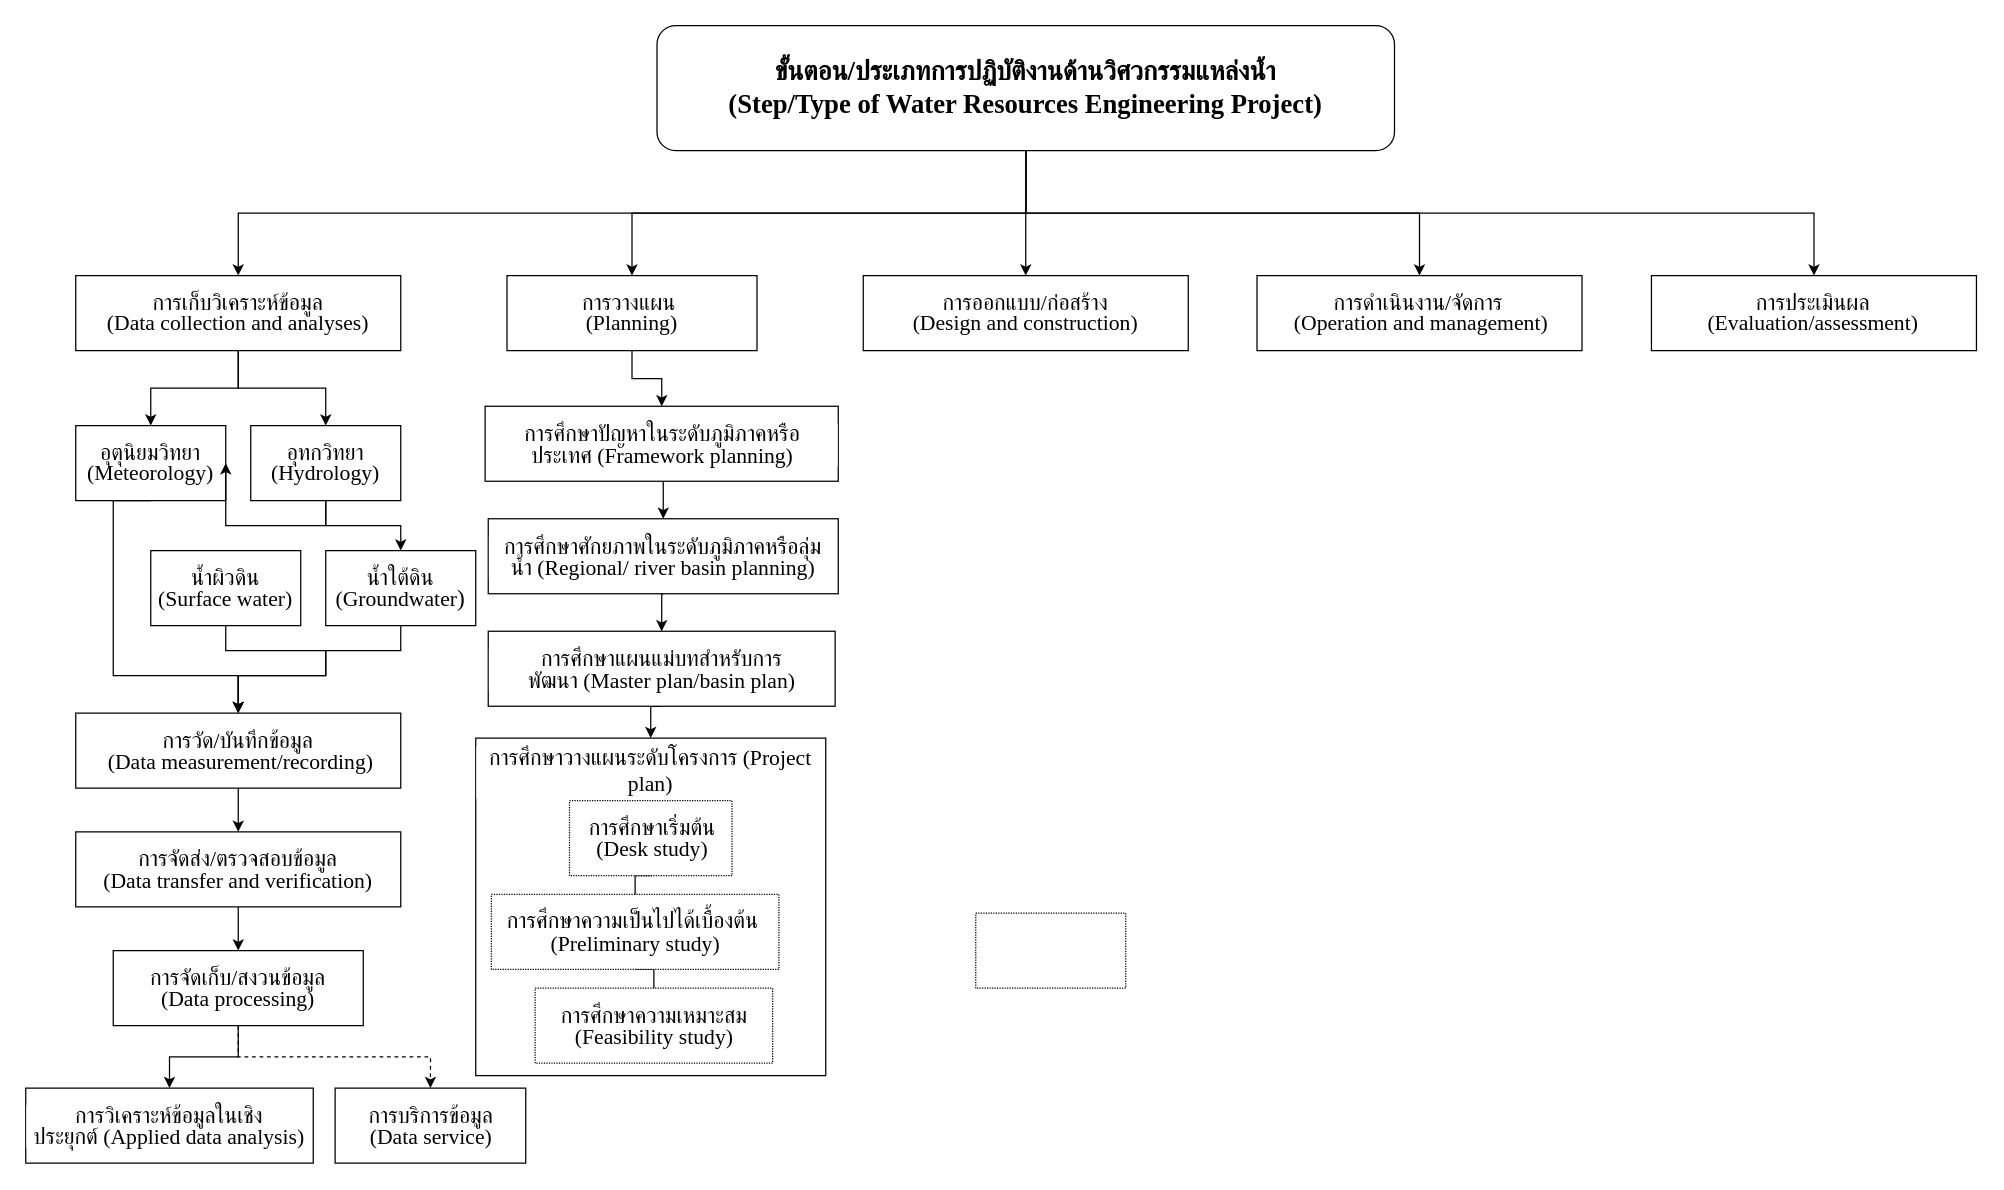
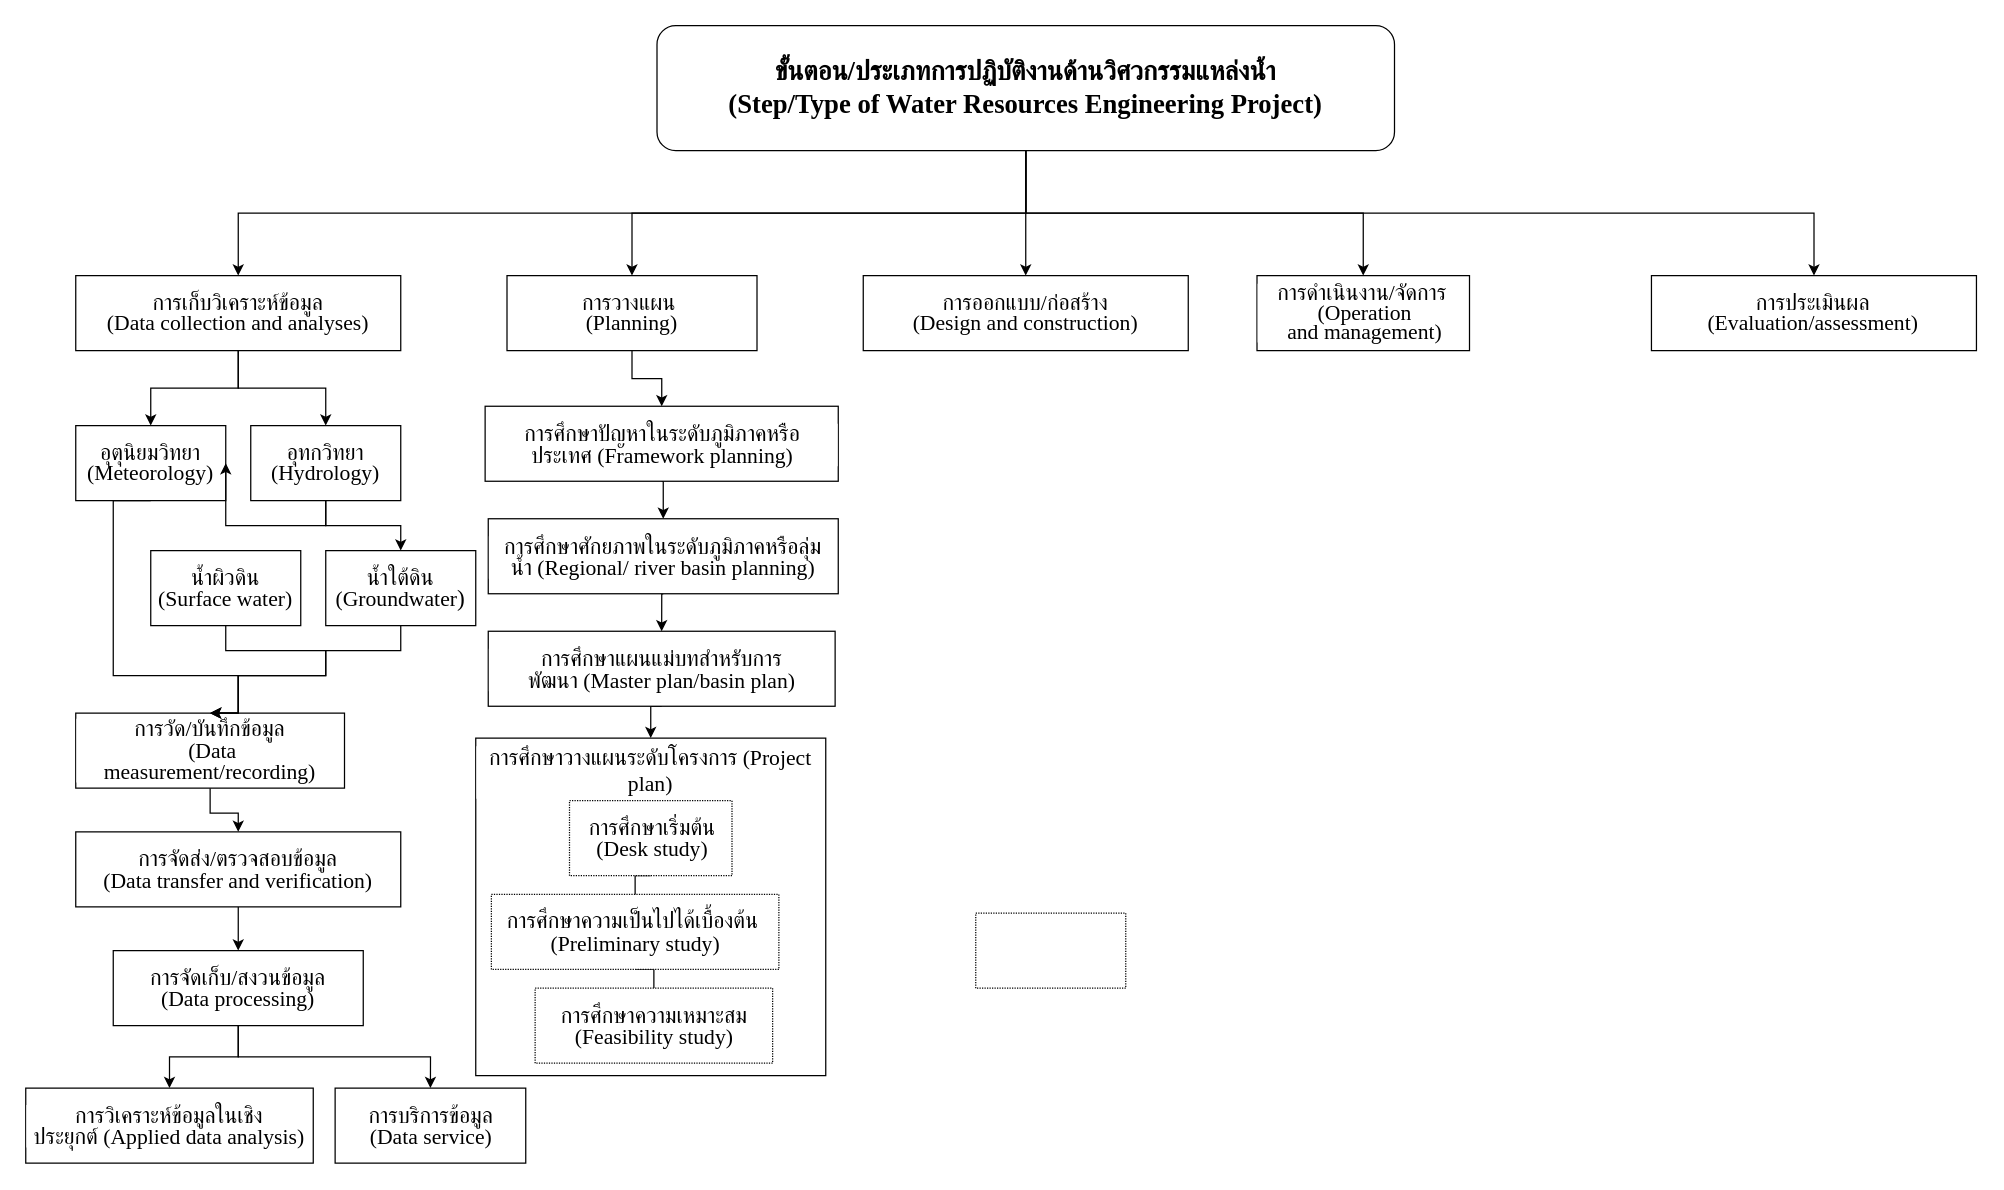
(1419, 313) -> (1363, 313)
(238, 751) -> (210, 751)
(346, 1057) -> (346, 1057)
